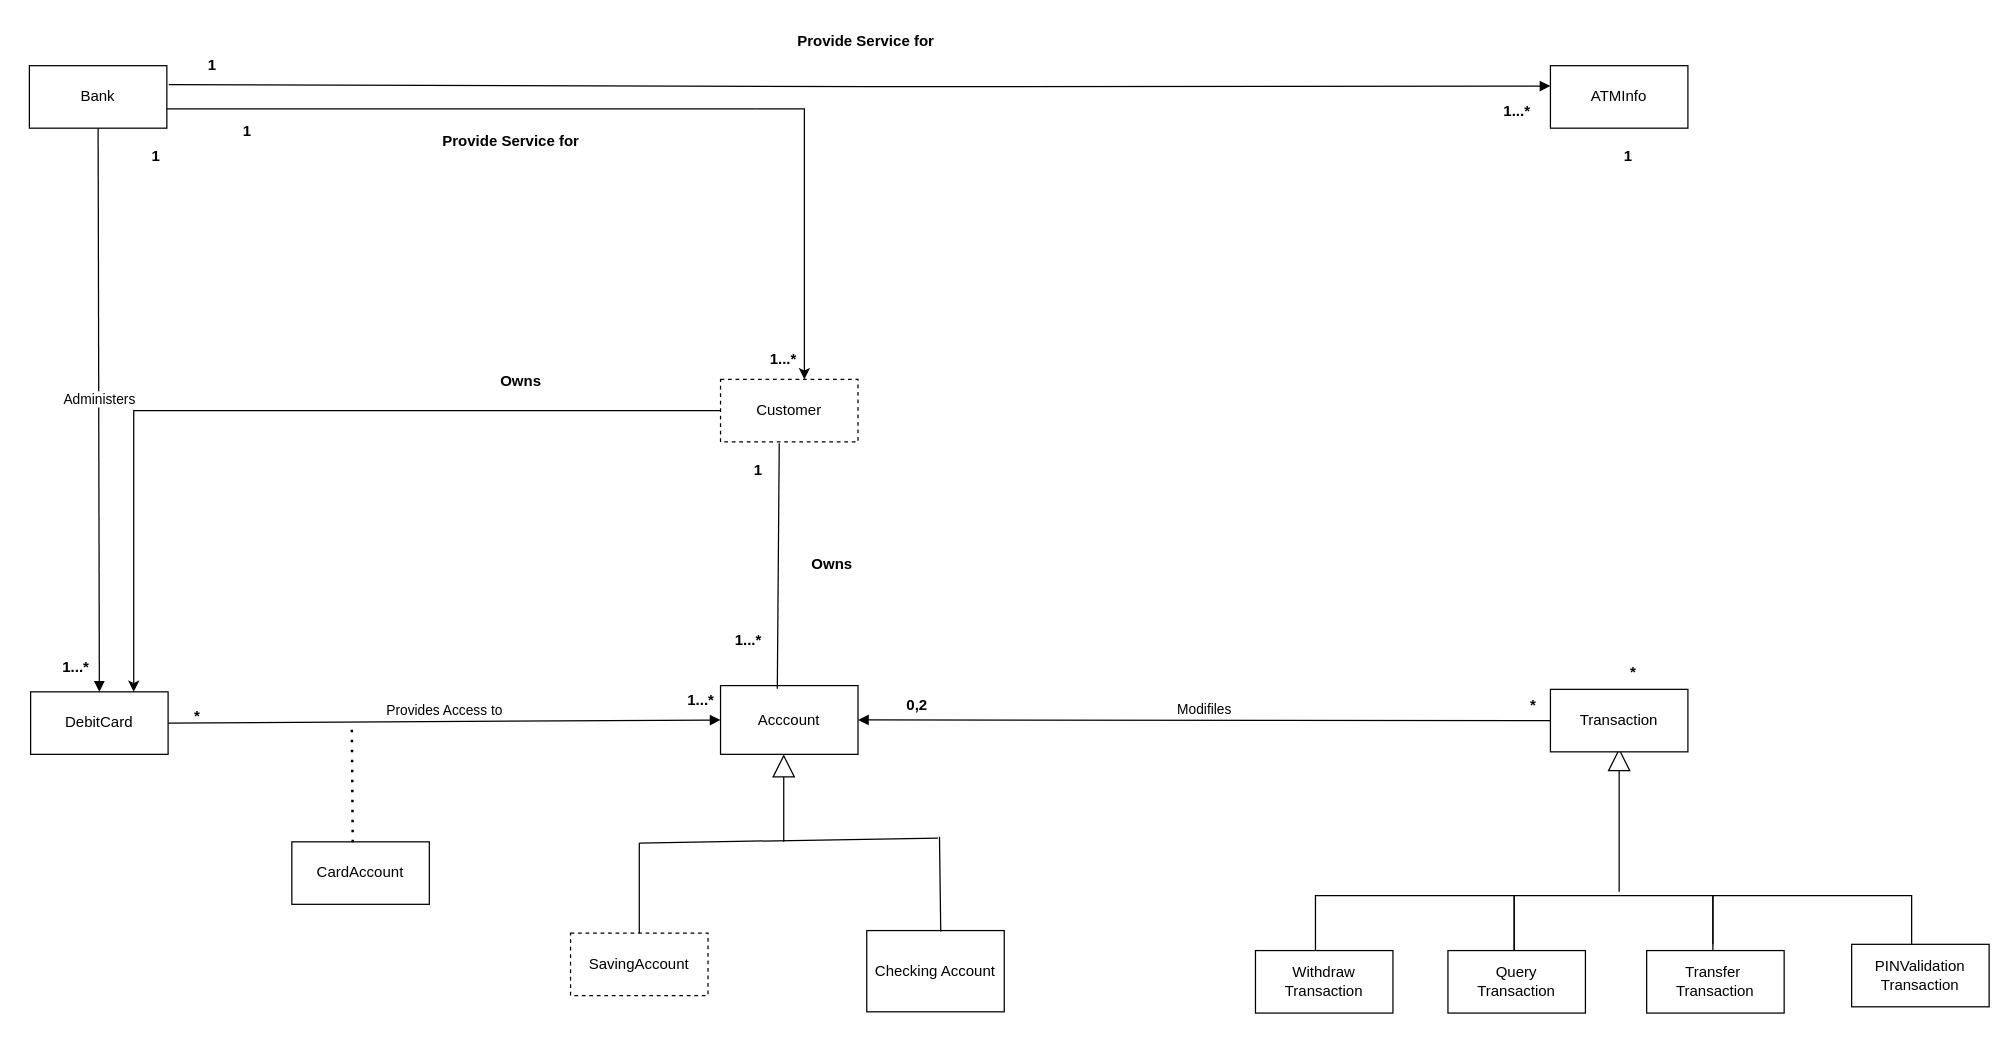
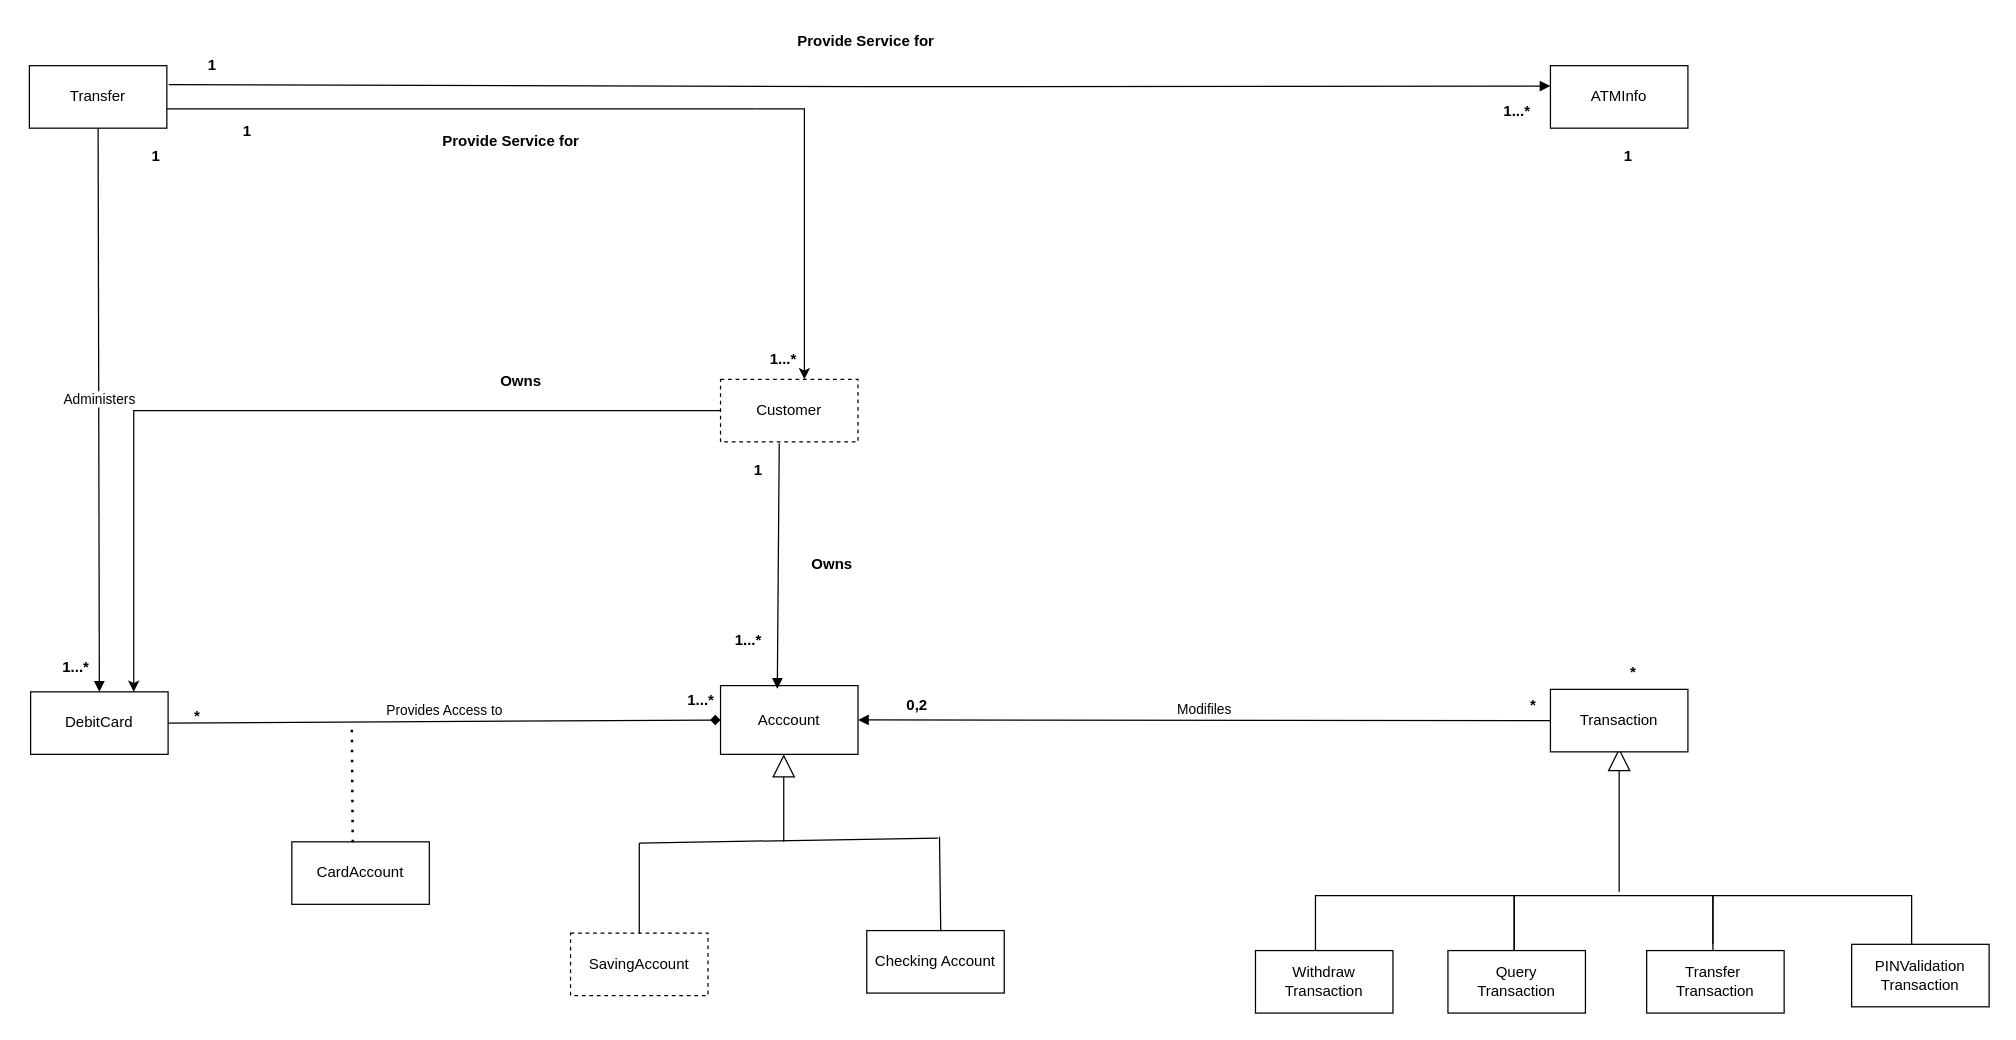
(98, 97) -> (98, 97)
(777, 681) -> (778, 677)
(709, 720) -> (709, 720)
(936, 971) -> (936, 962)
